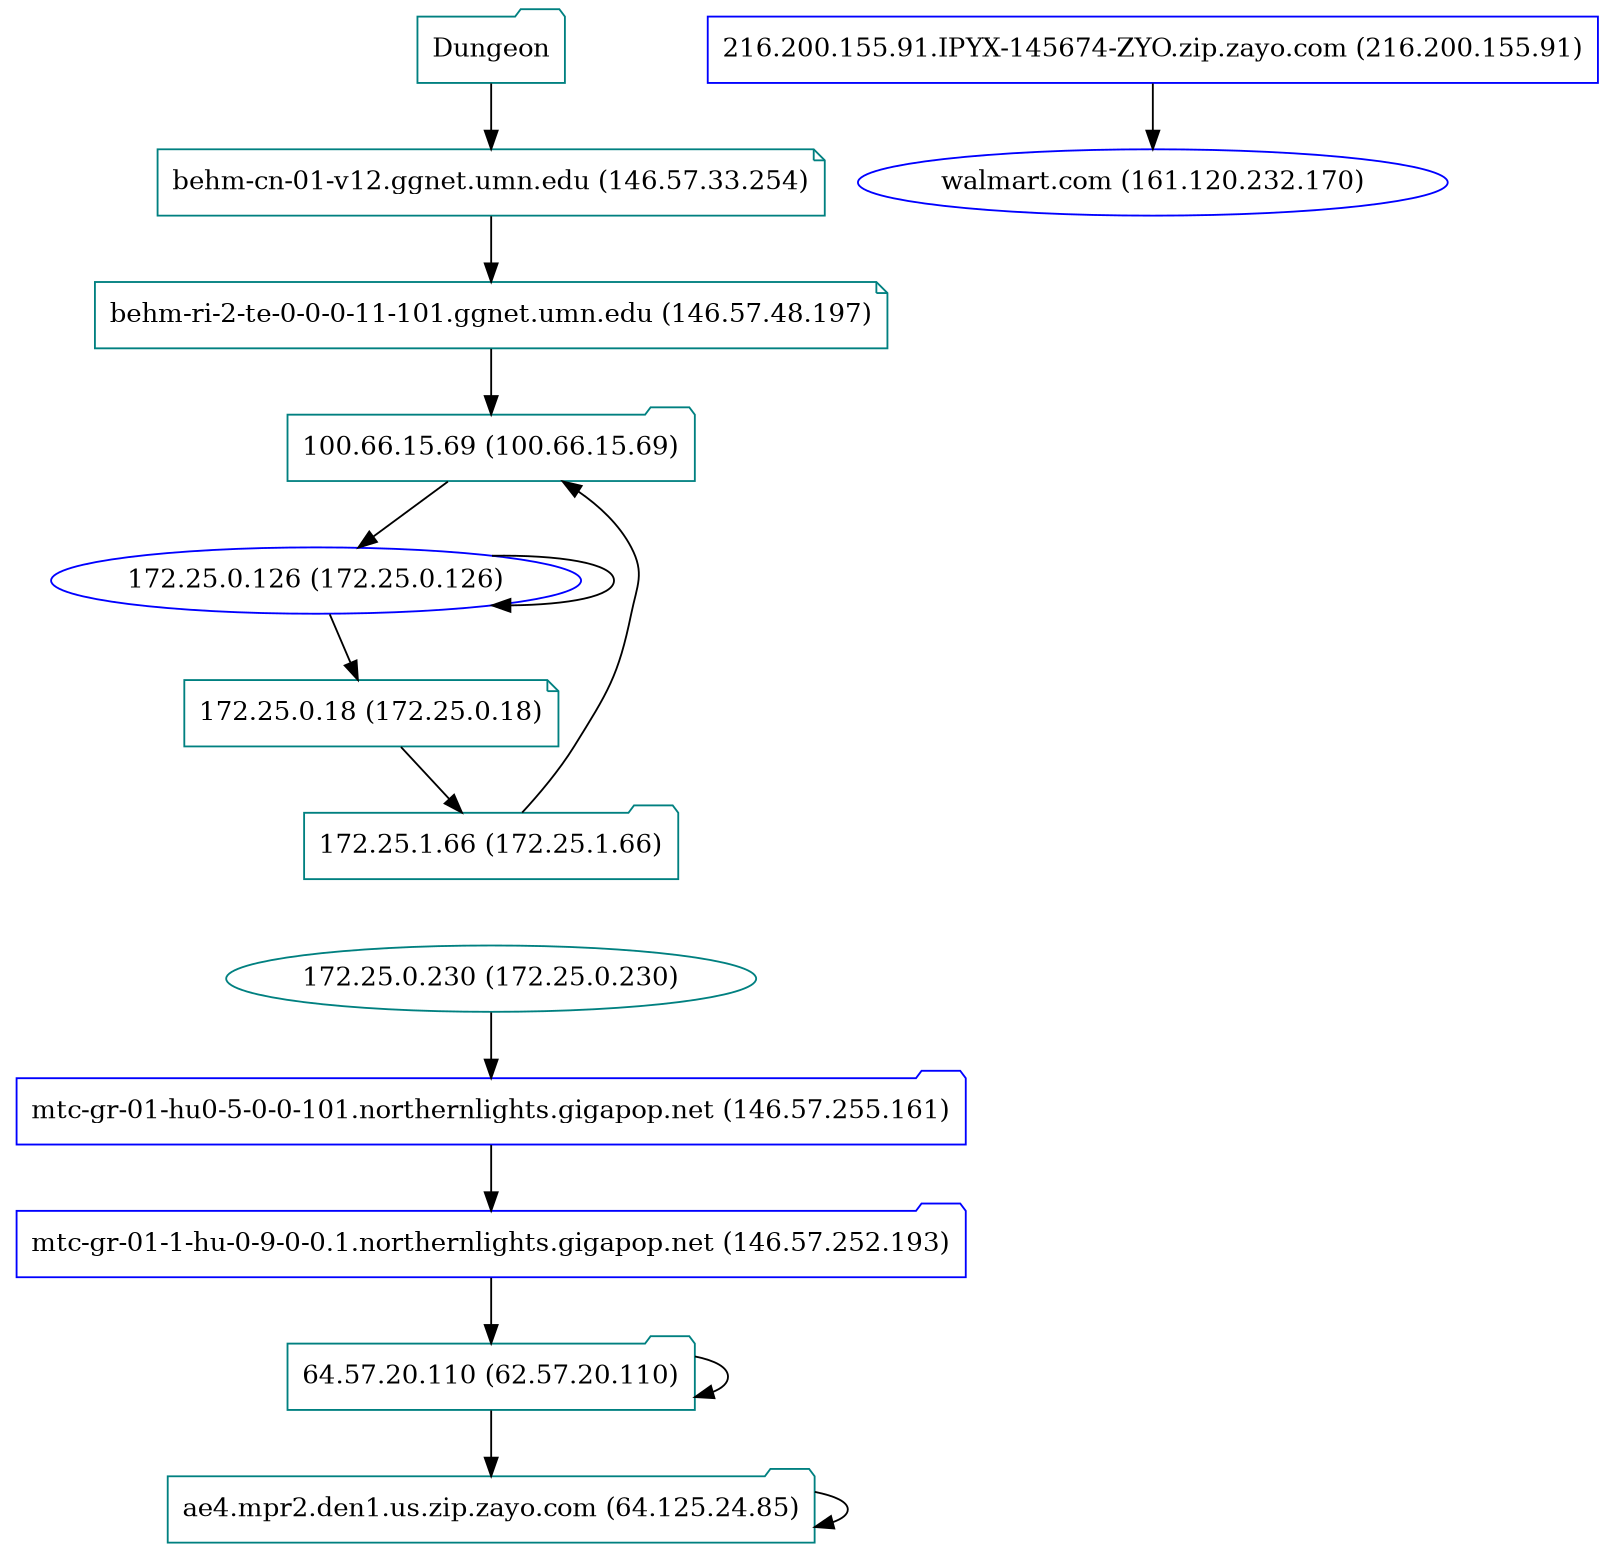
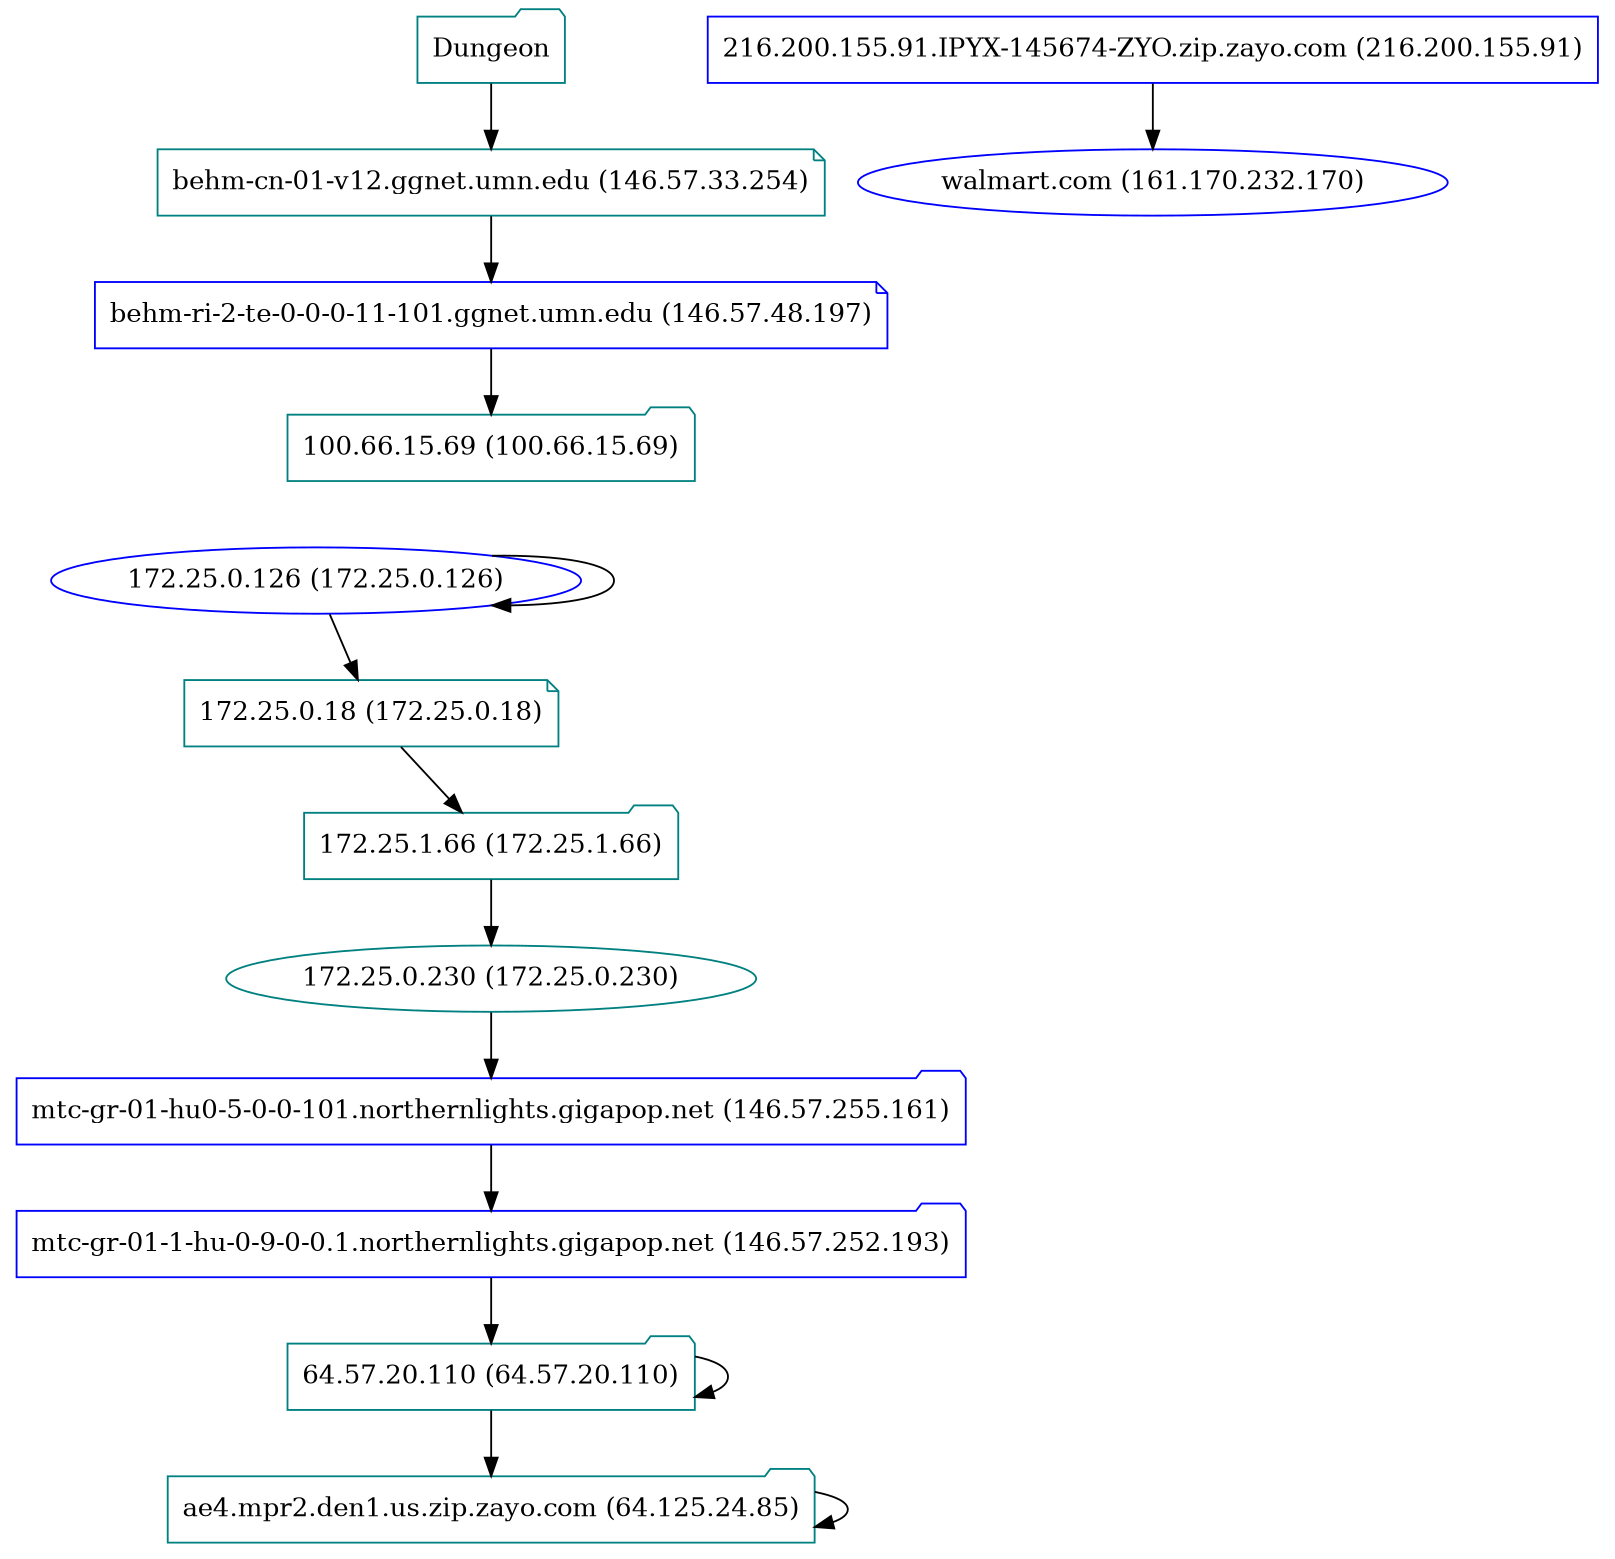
(1153, 182) -> (1153, 182)
(491, 315) -> (491, 315)
(411, 509) -> none
(621, 654) -> (491, 903)
(491, 1377) -> (491, 1377)
